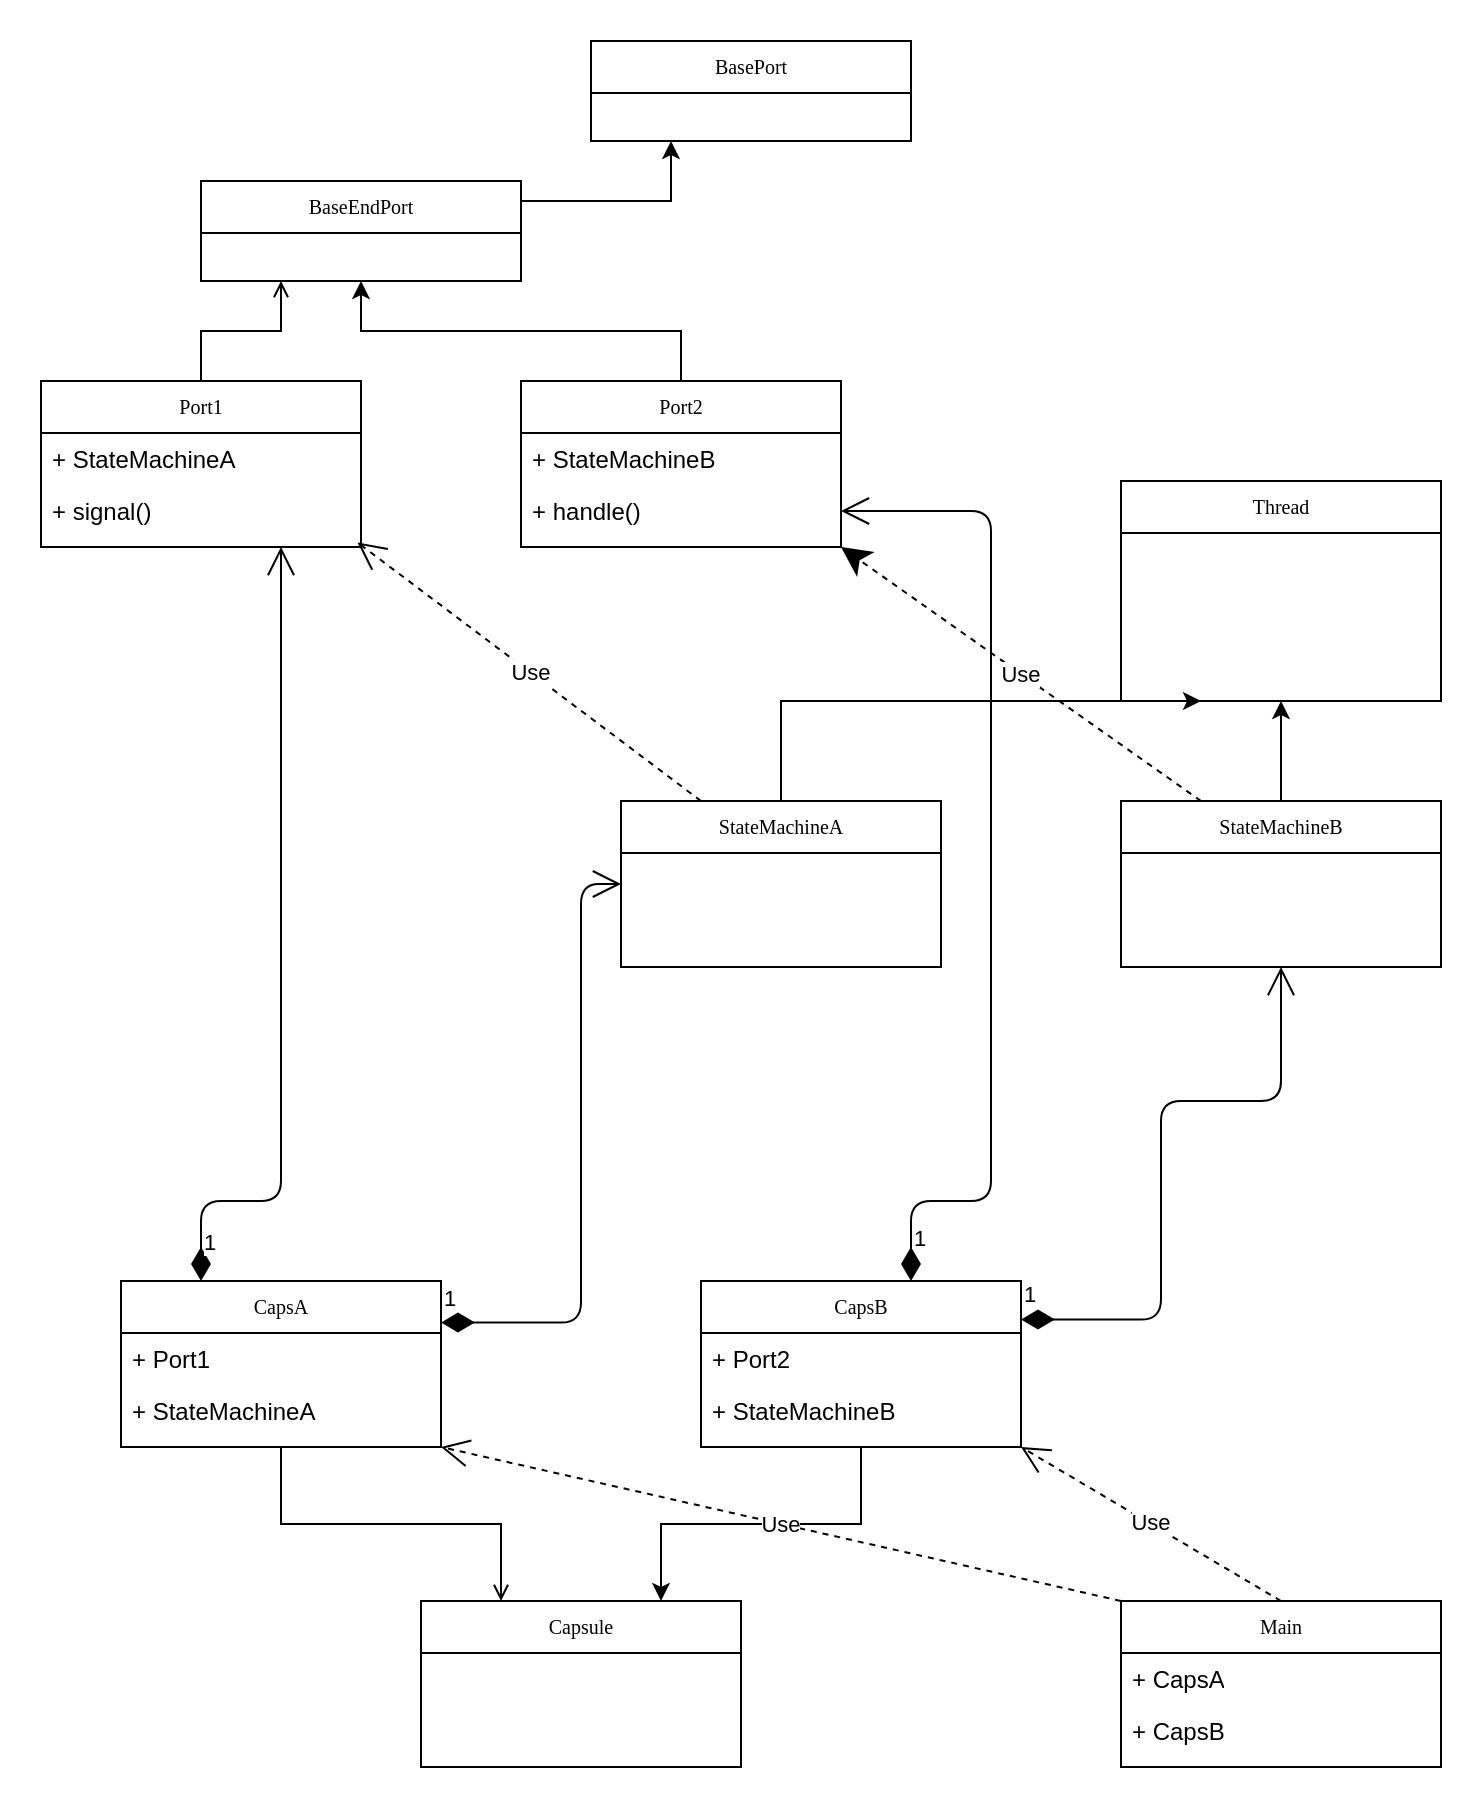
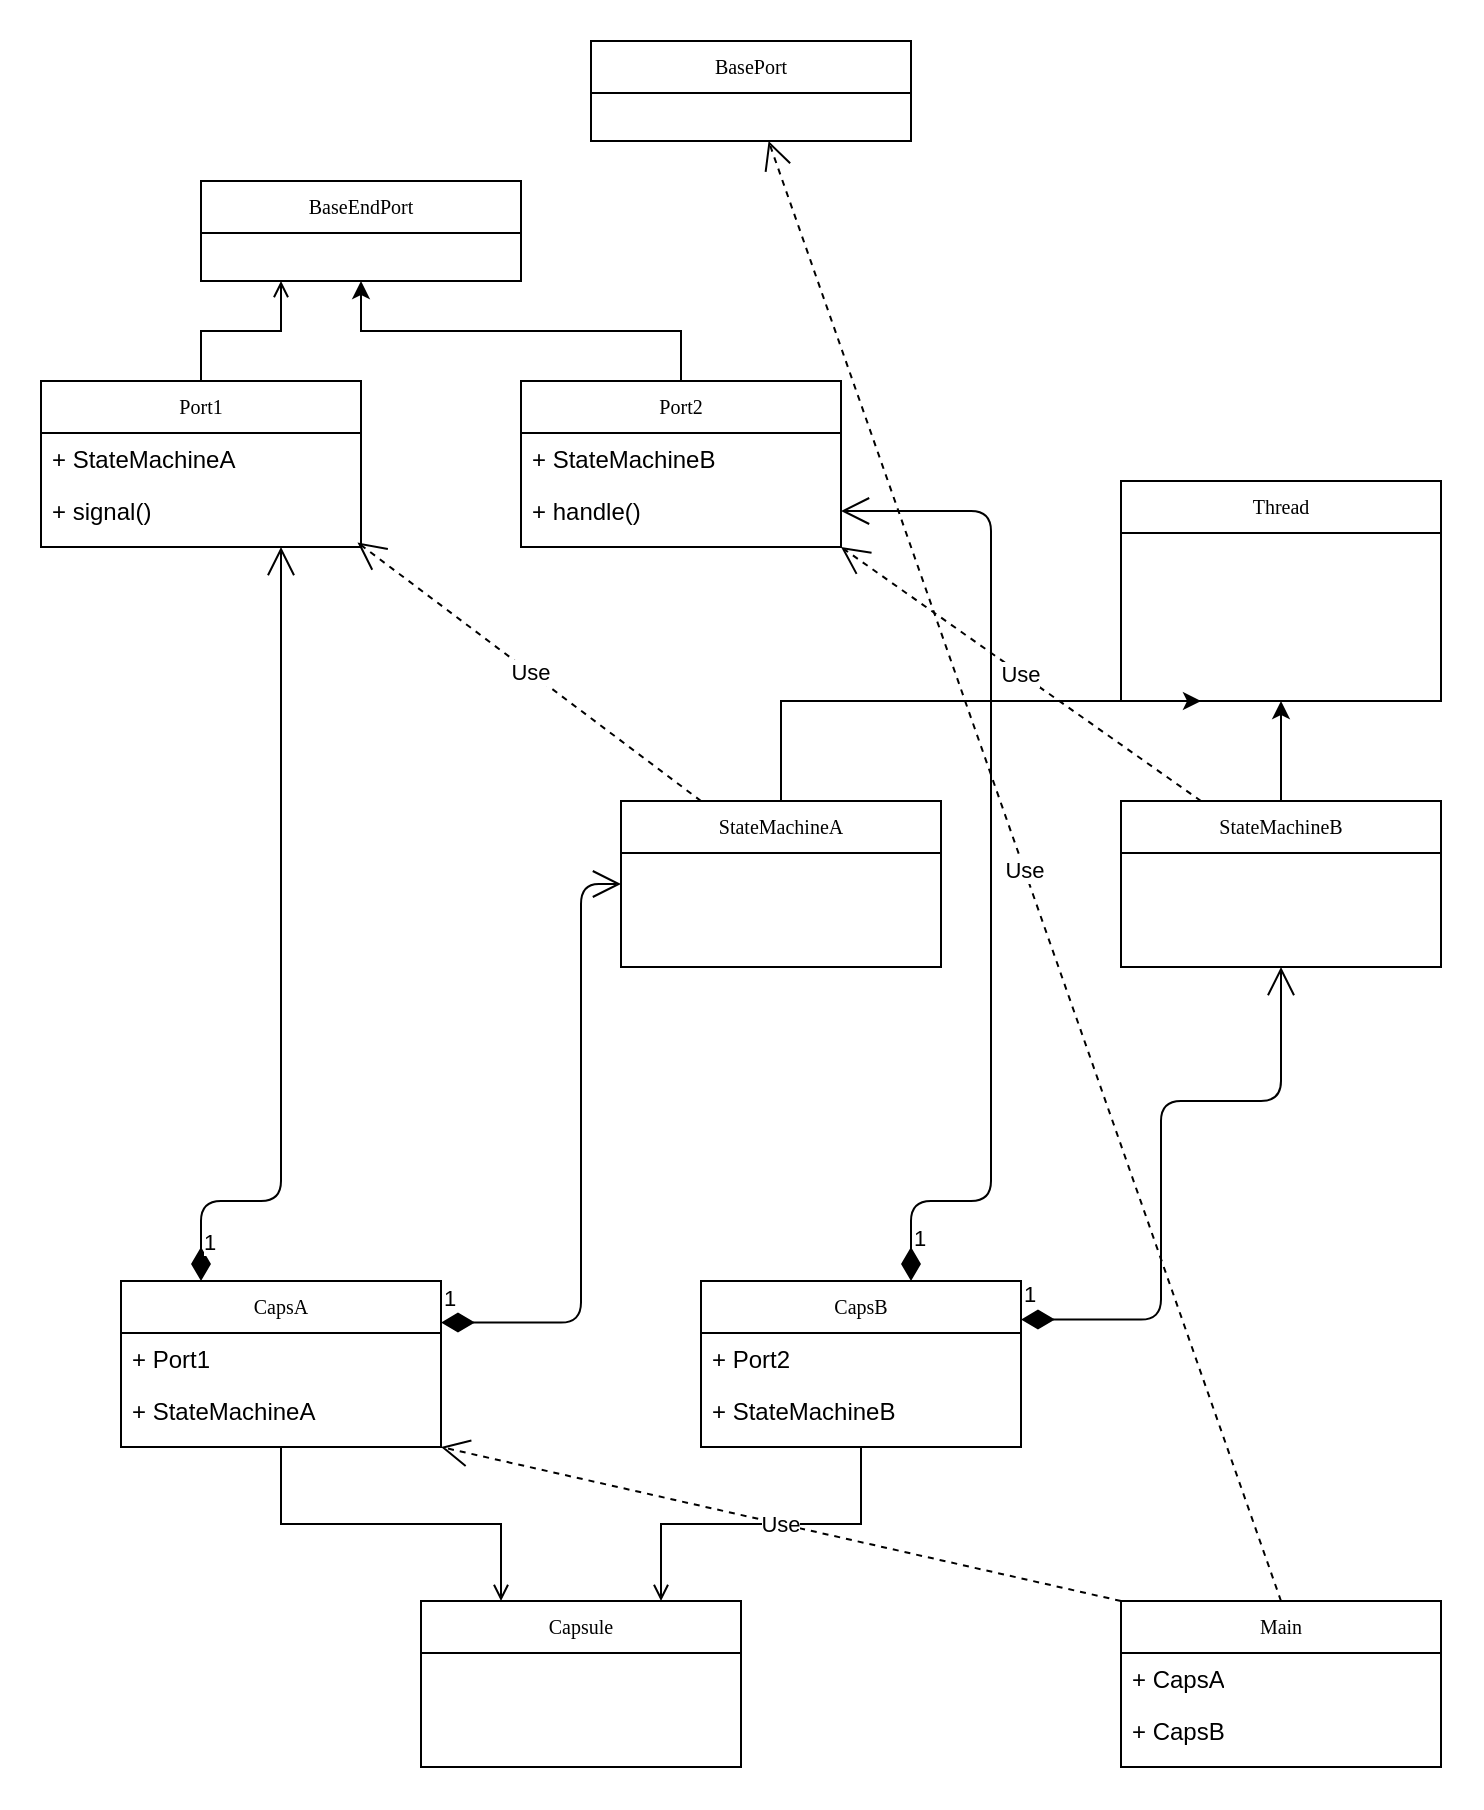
(621, 201) -> none
(860, 561) -> (853, 555)
(1094, 1490) -> (1076, 1016)
(661, 1586) -> (661, 1588)
